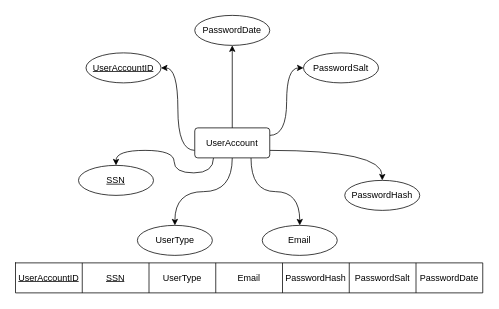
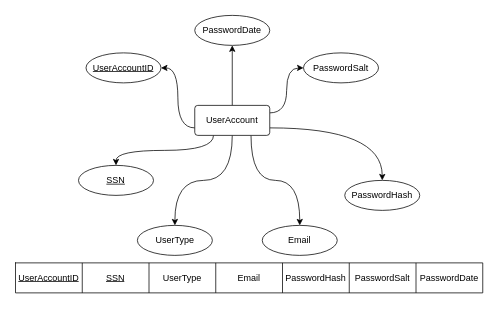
(232, 143) -> (232, 120)
